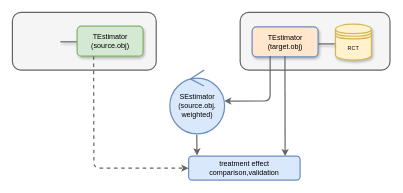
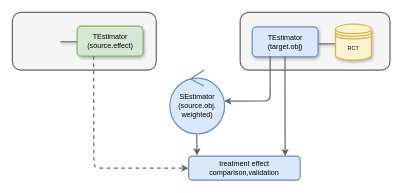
(110, 41) -> (110, 41)
(285, 42) -> (285, 42)
